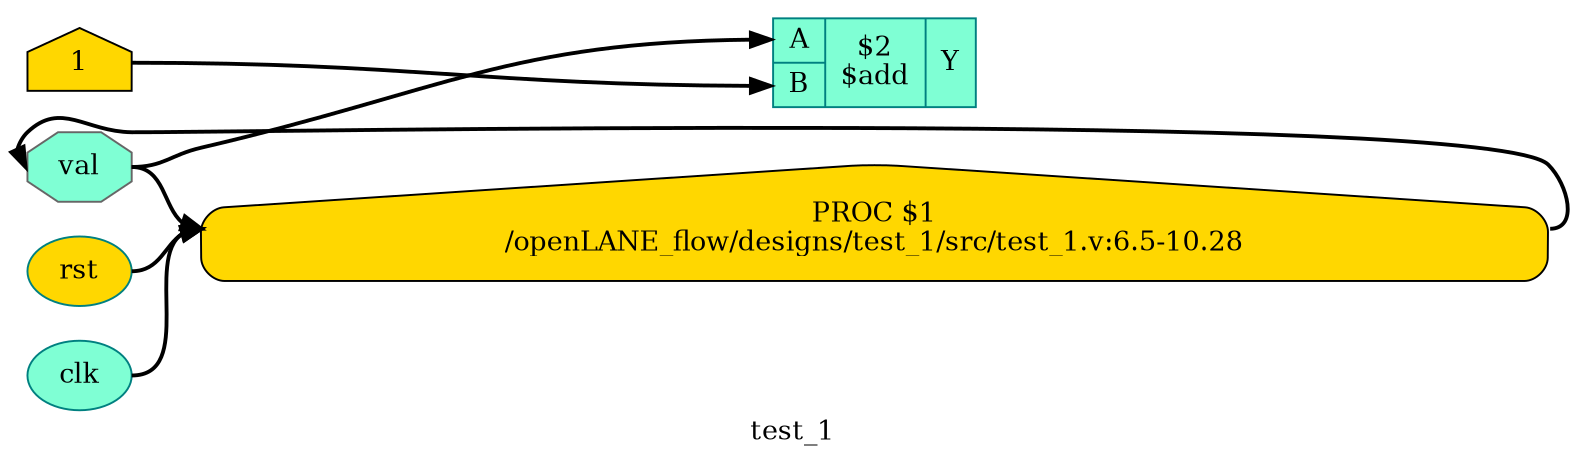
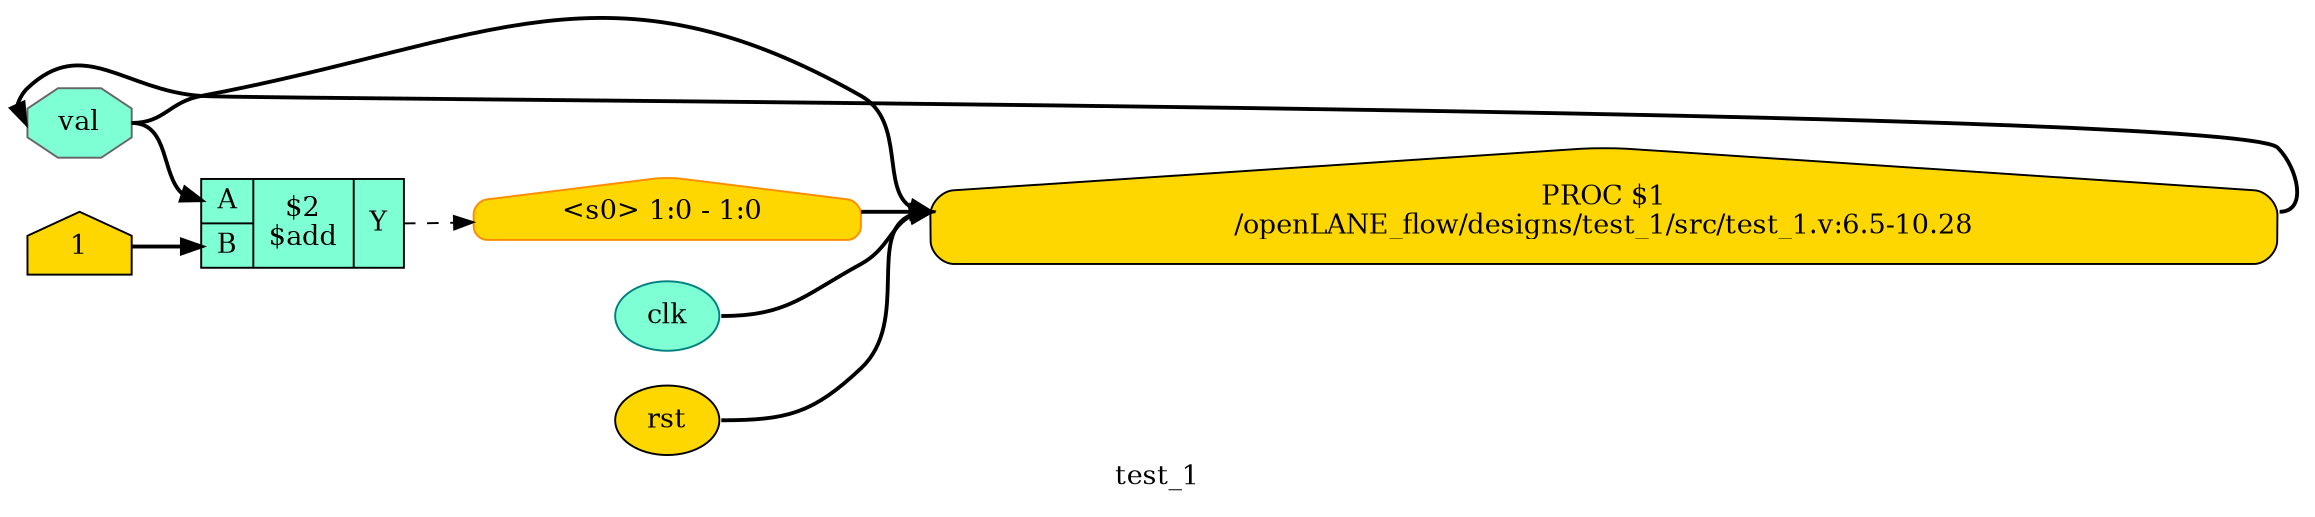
(874, 63) -> (303, 223)
none -> (667, 212)
(80, 271) -> (667, 420)
